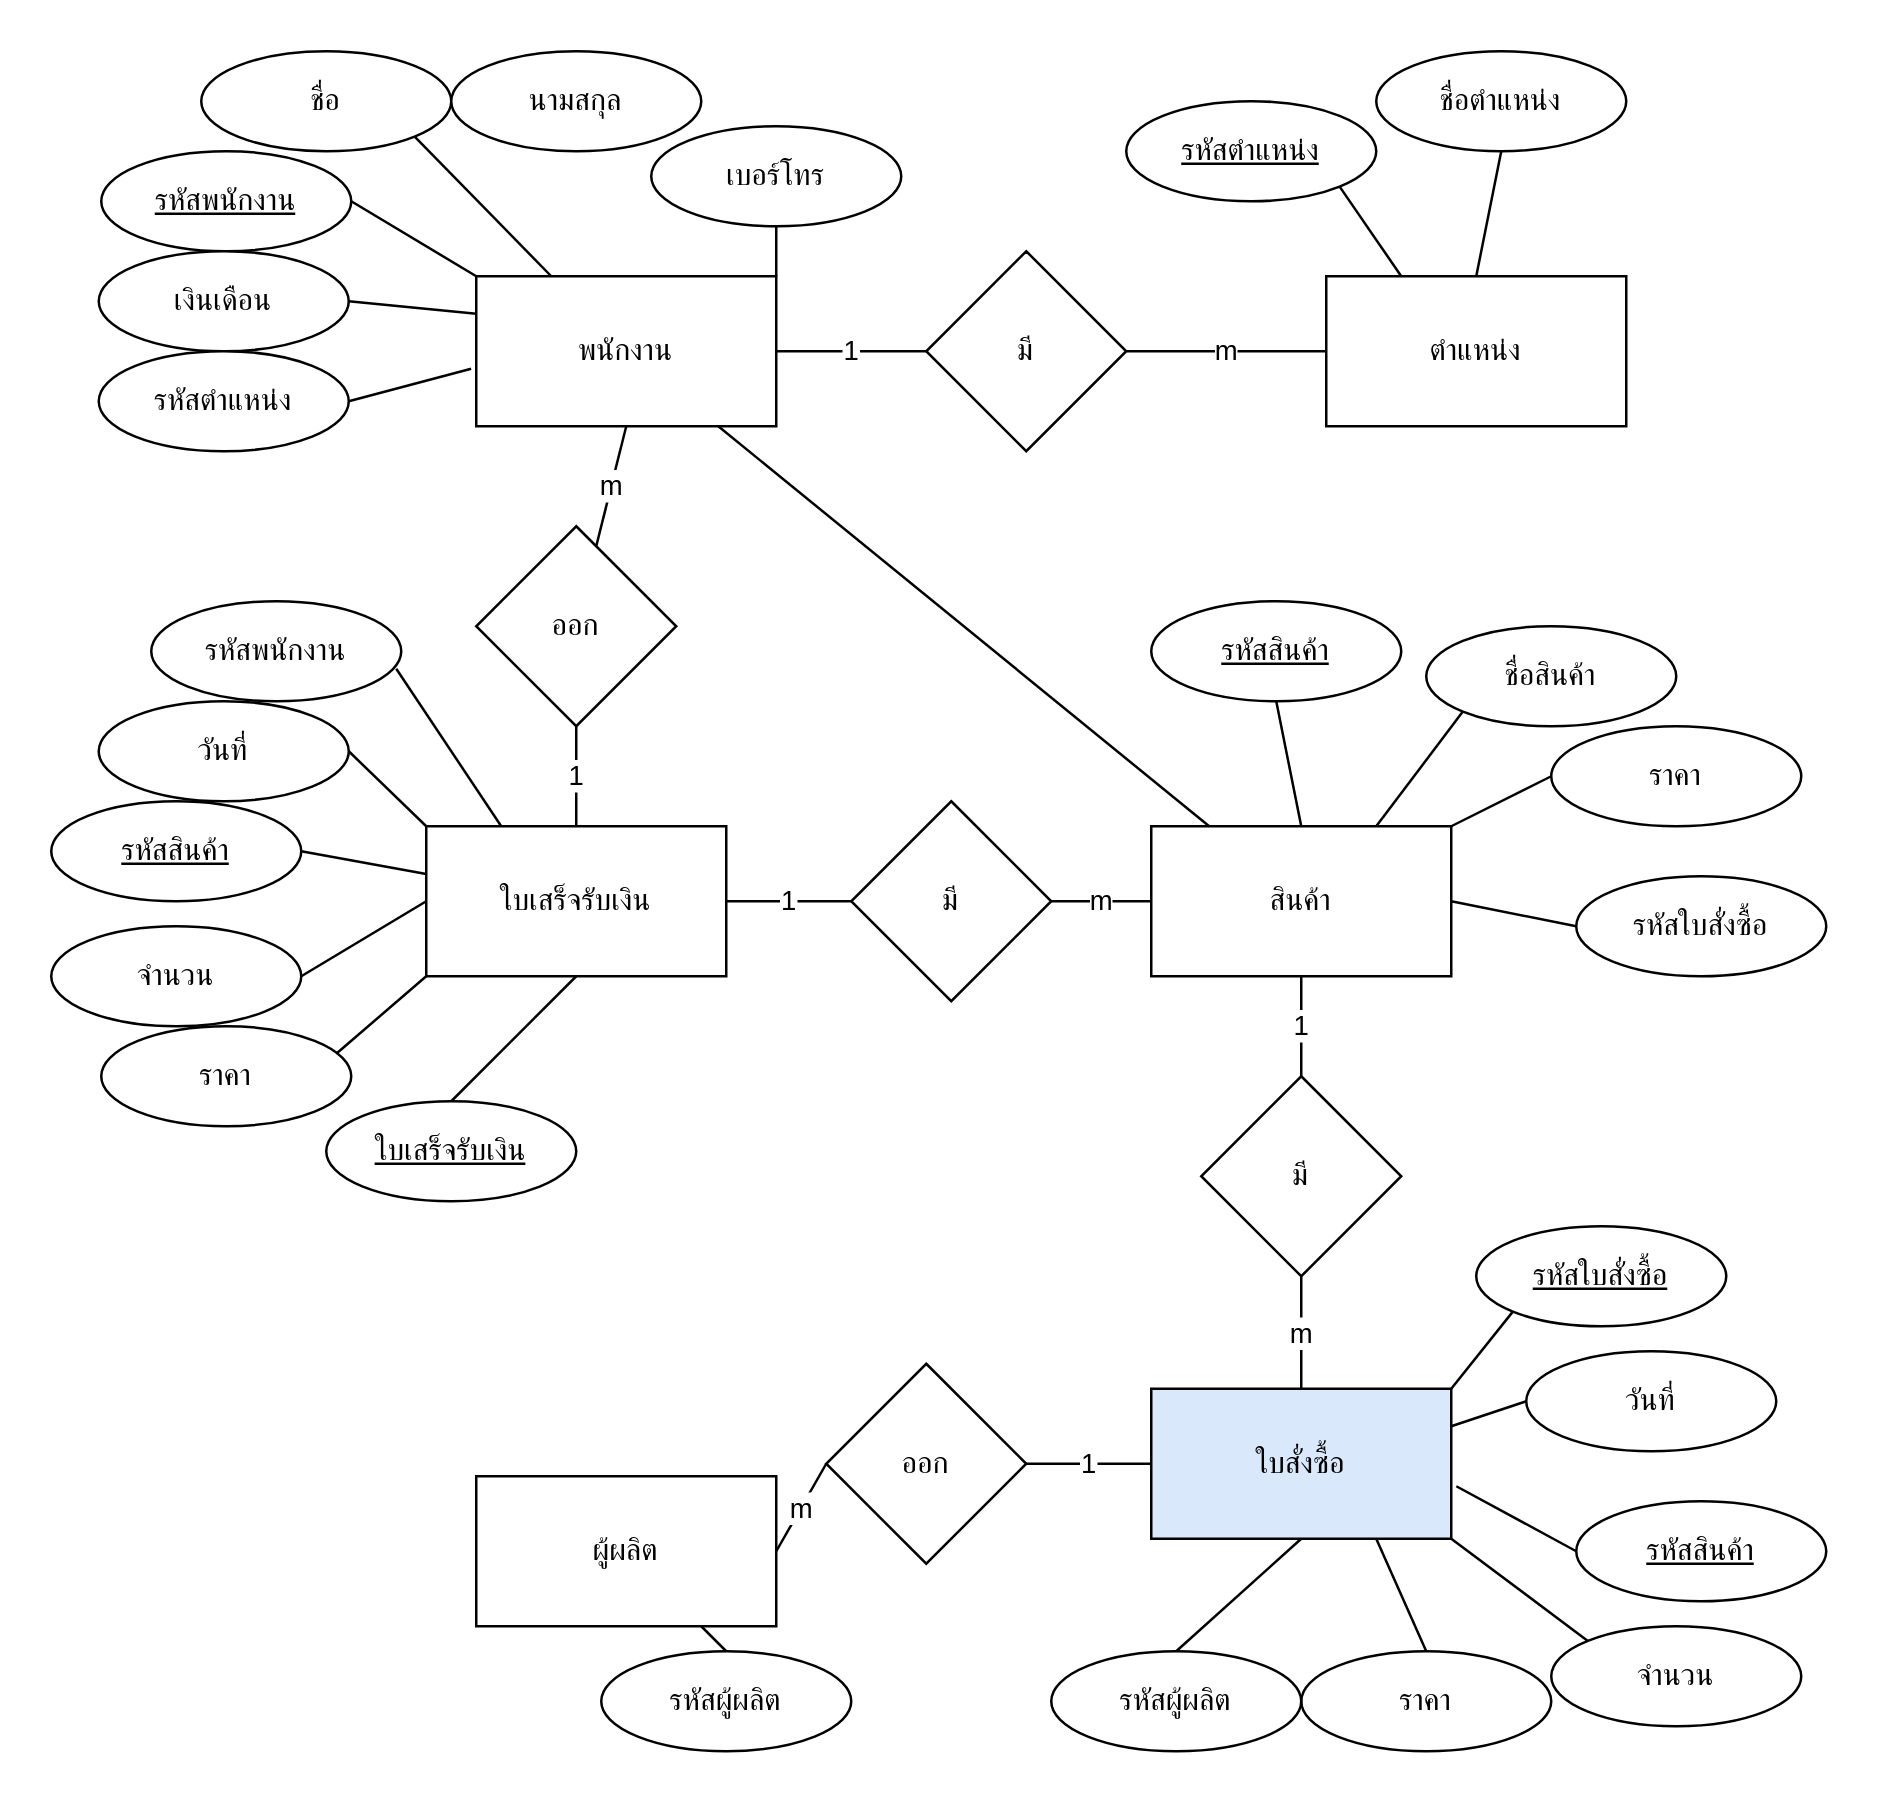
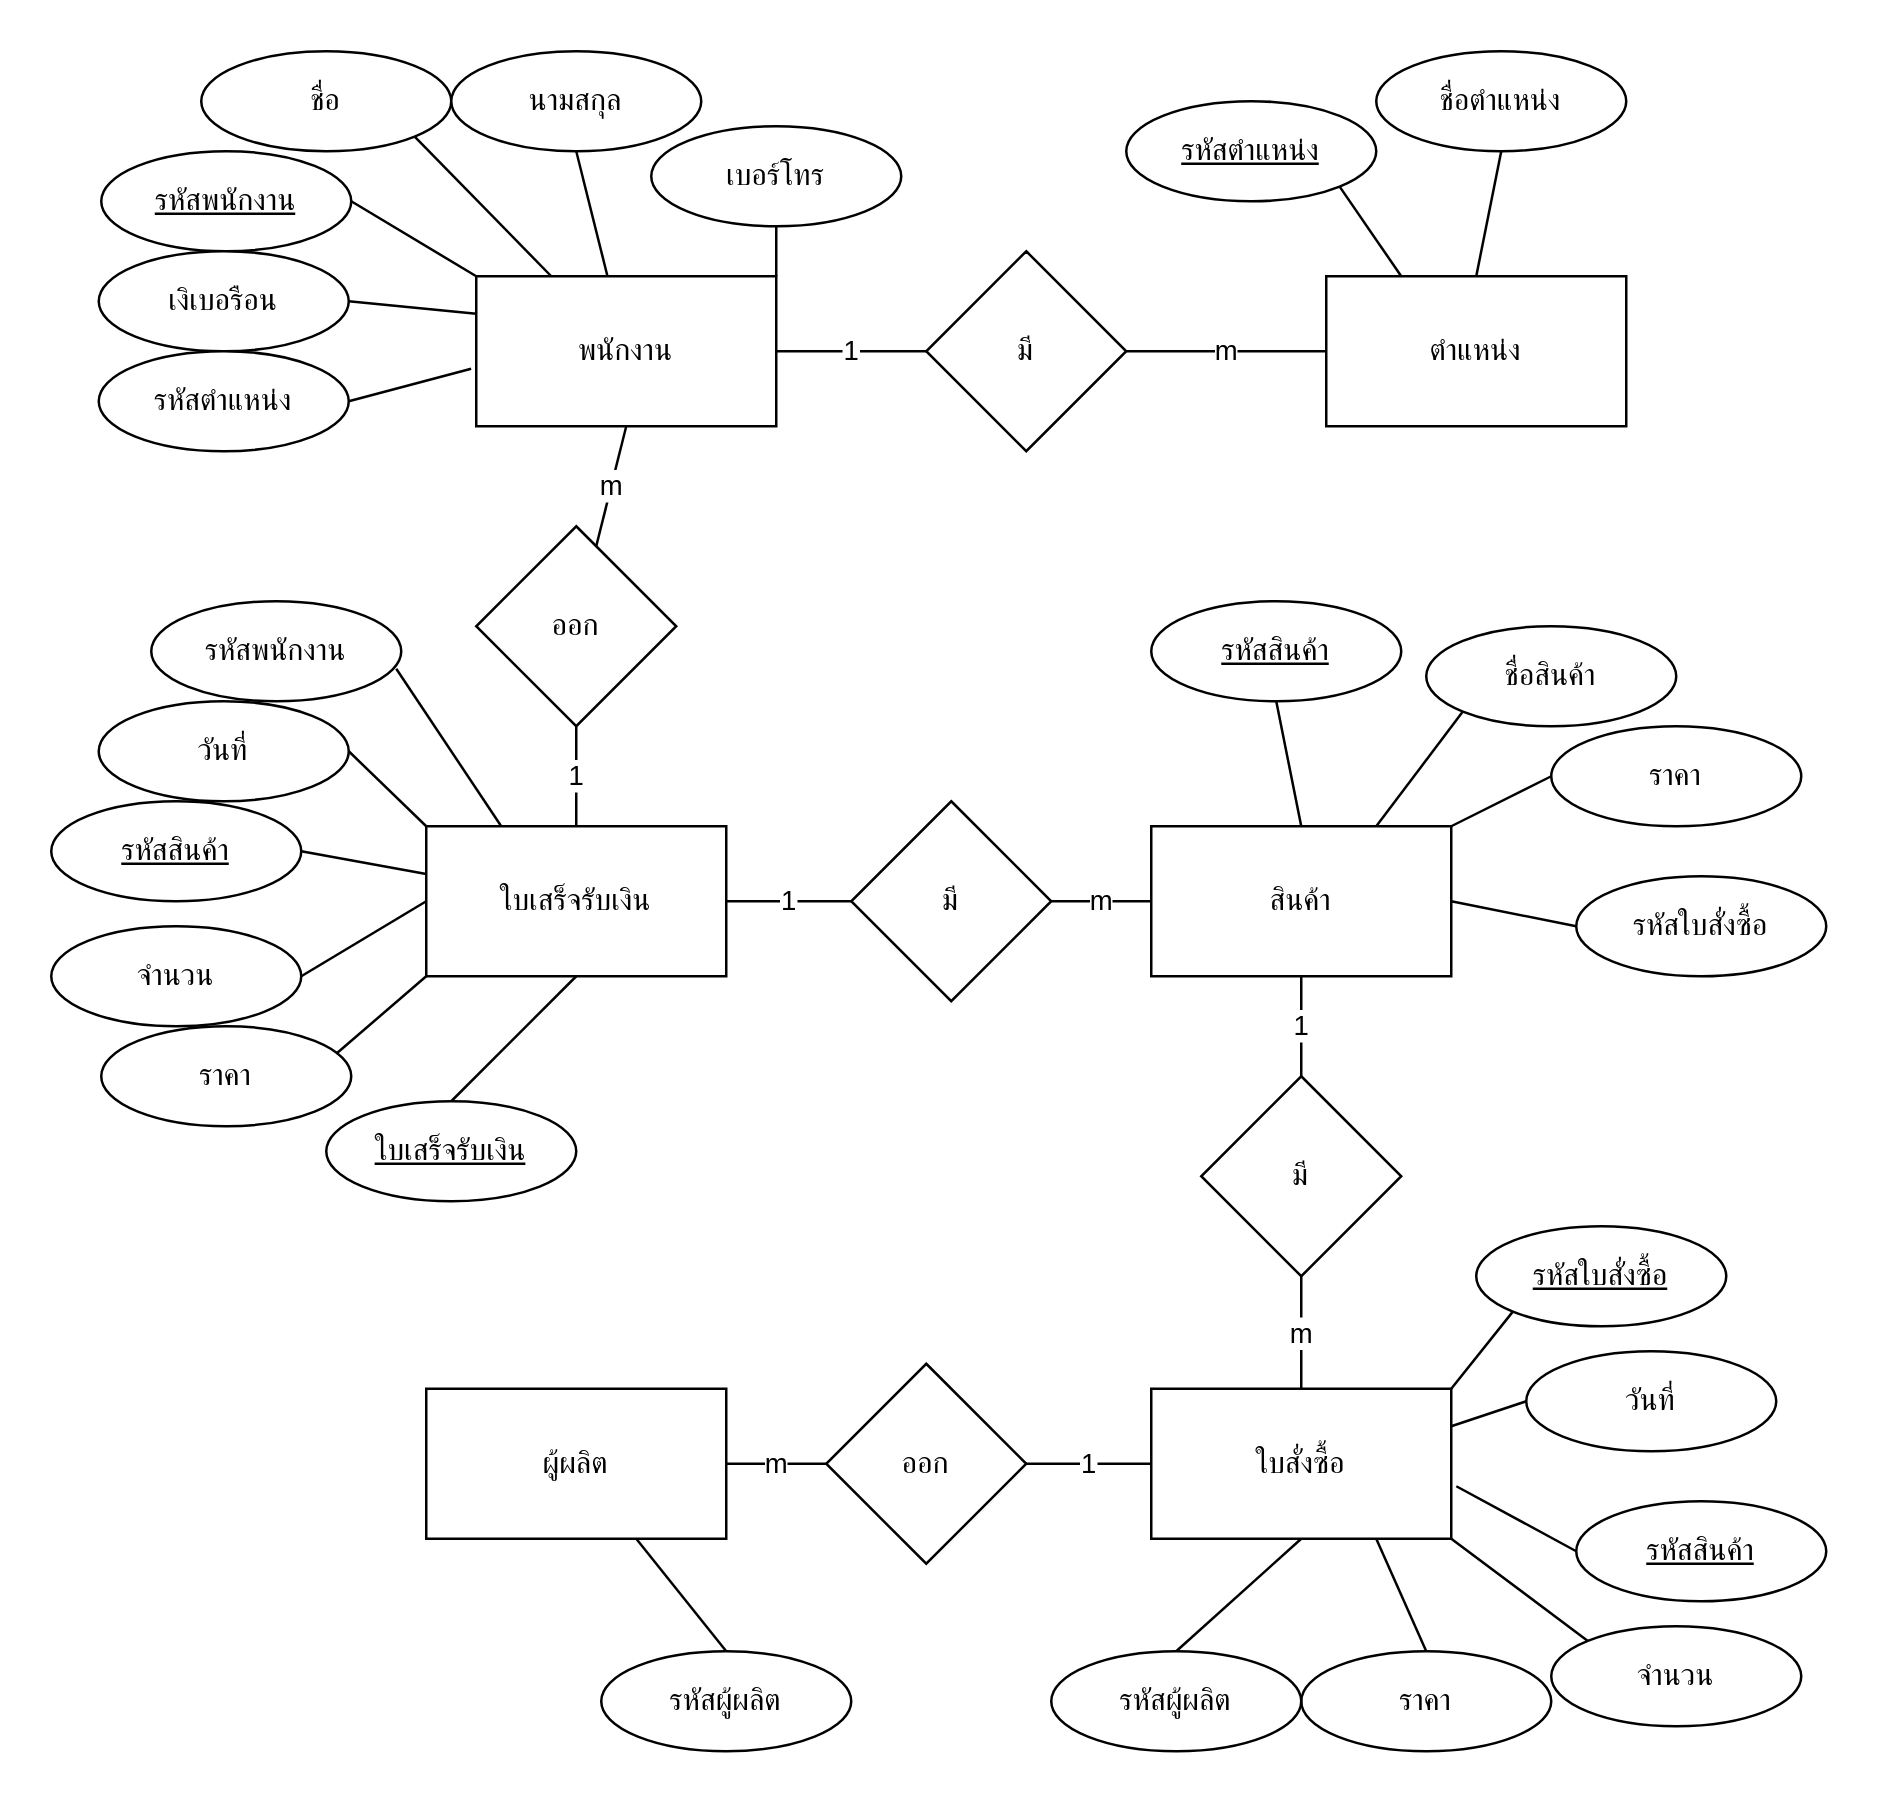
(224, 301) -> (224, 301)
(963, 626) -> (592, 214)
(1301, 1464) -> (1301, 1464)
(626, 1551) -> (576, 1464)
